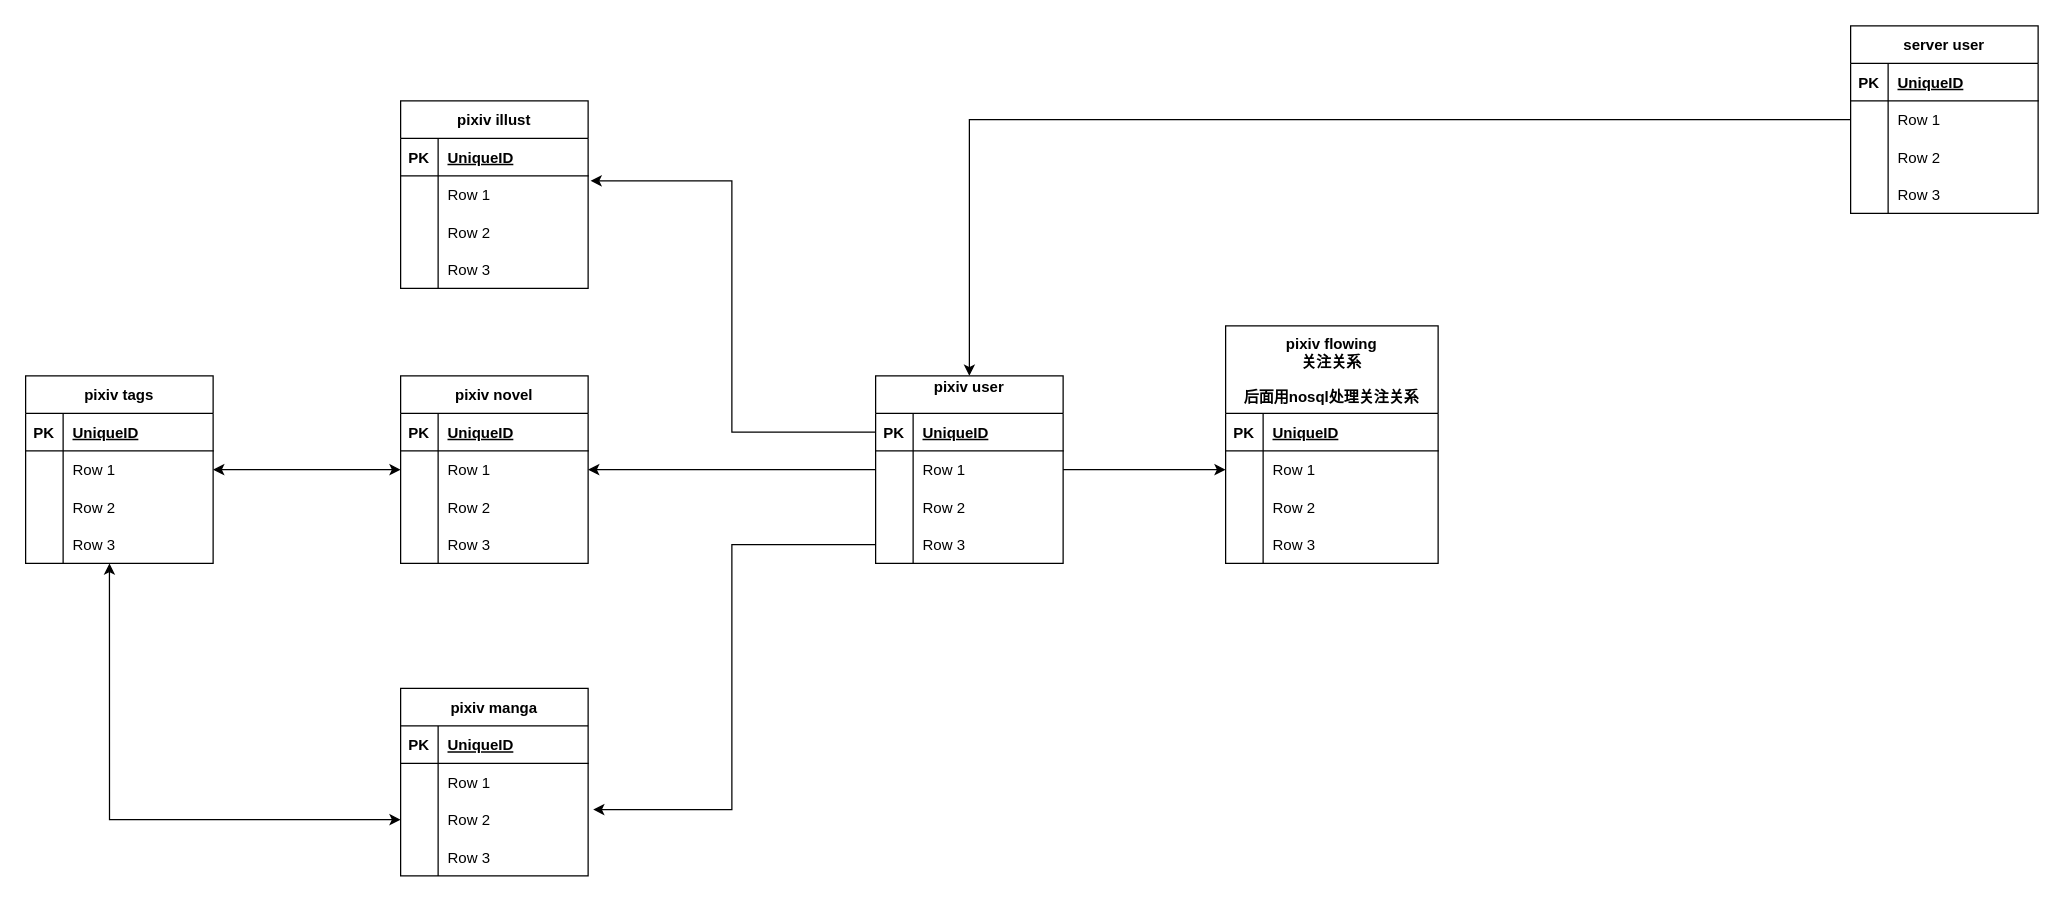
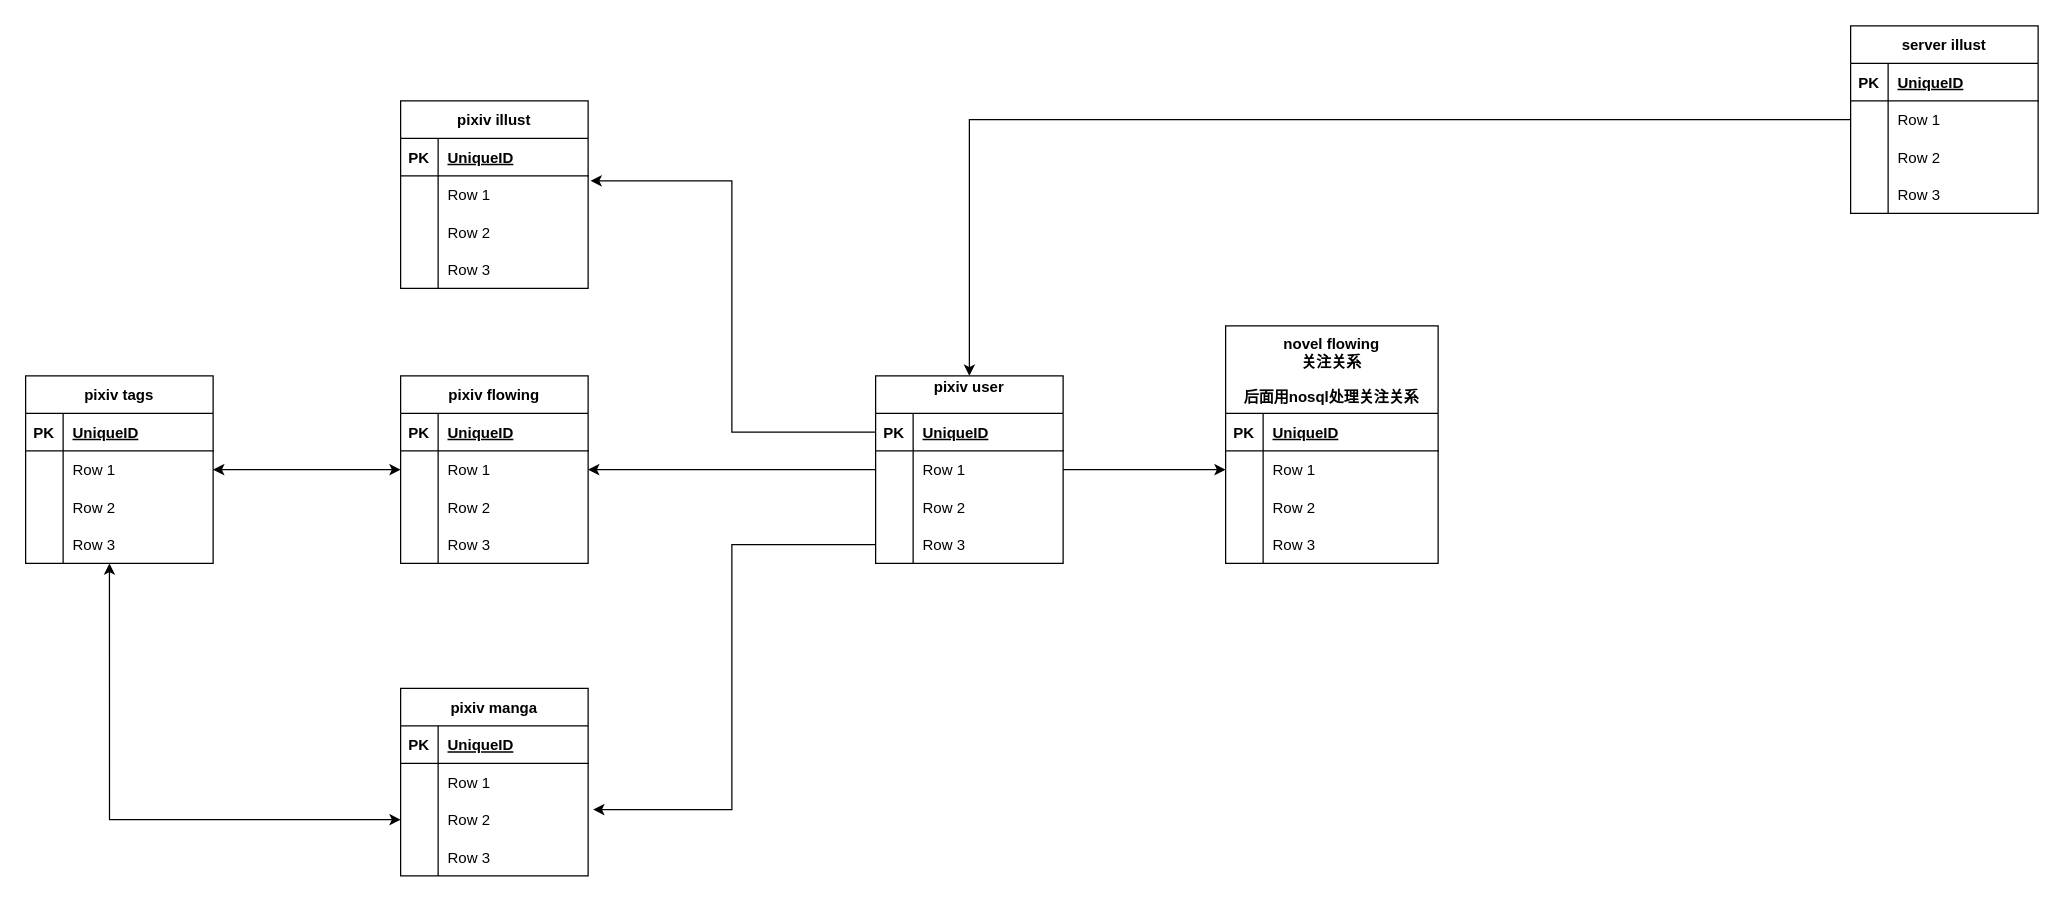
(1944, 45) -> (1944, 45)
(1331, 344) -> (1331, 344)
(494, 395) -> (494, 395)
